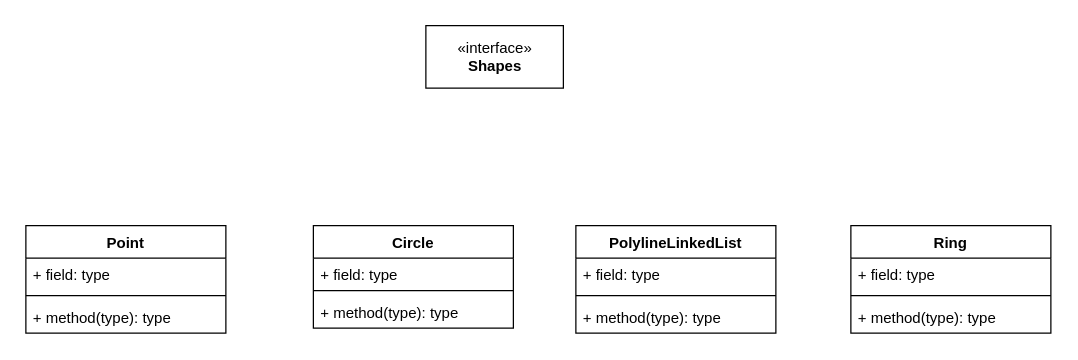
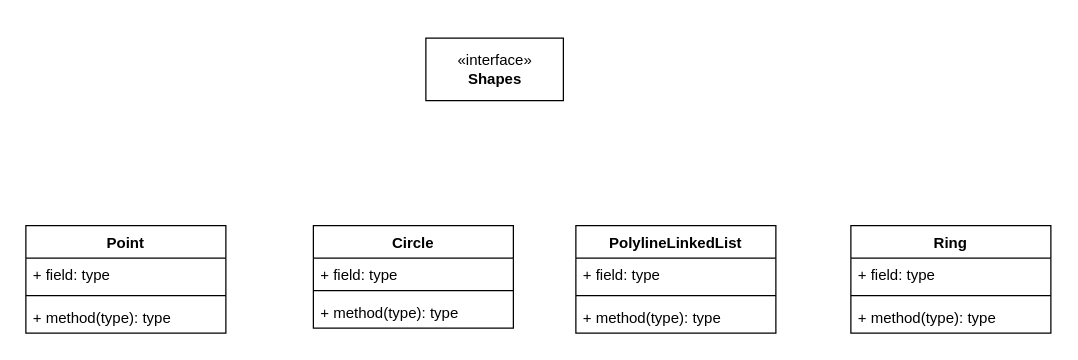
(494, 57) -> (494, 69)
